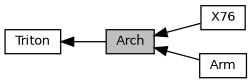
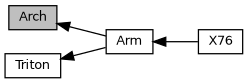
(184, 28) -> (182, 42)
(90, 42) -> (89, 52)
